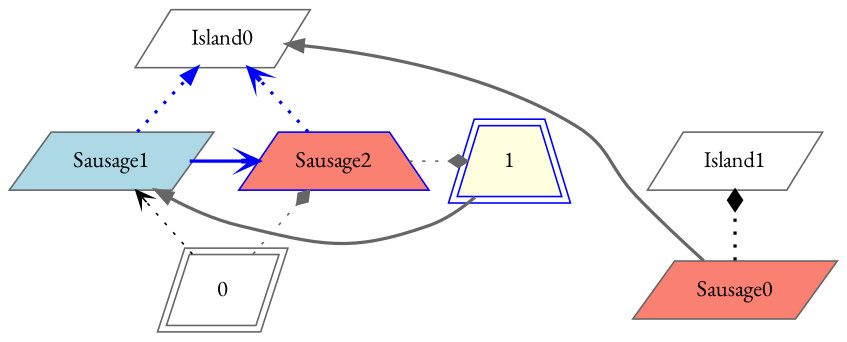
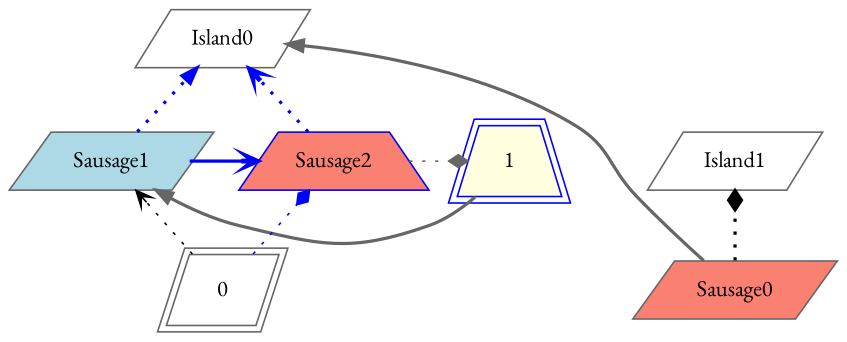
(279, 225) -> (279, 225)
